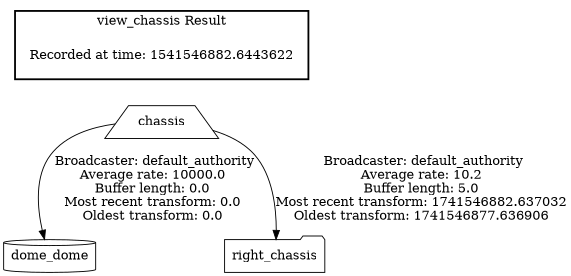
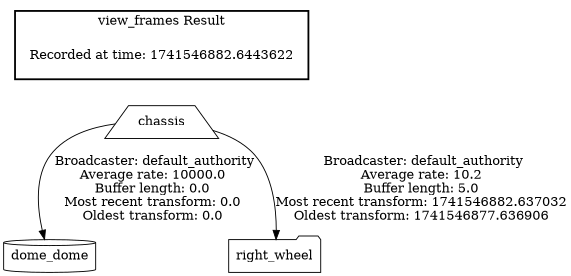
(162, 21) -> (162, 21)
(162, 56) -> (162, 56)
(275, 256) -> (275, 256)
